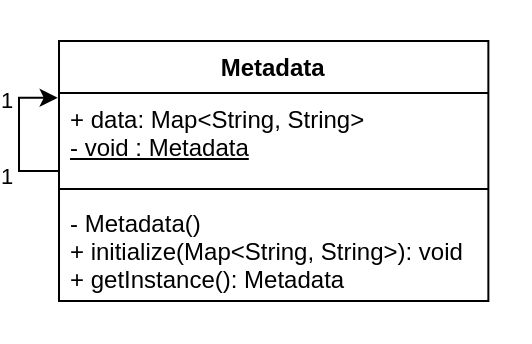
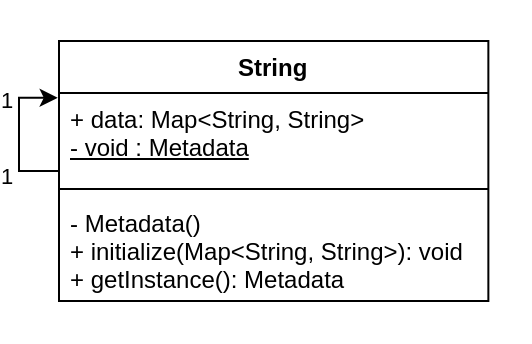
(273, 68) -> (273, 68)
